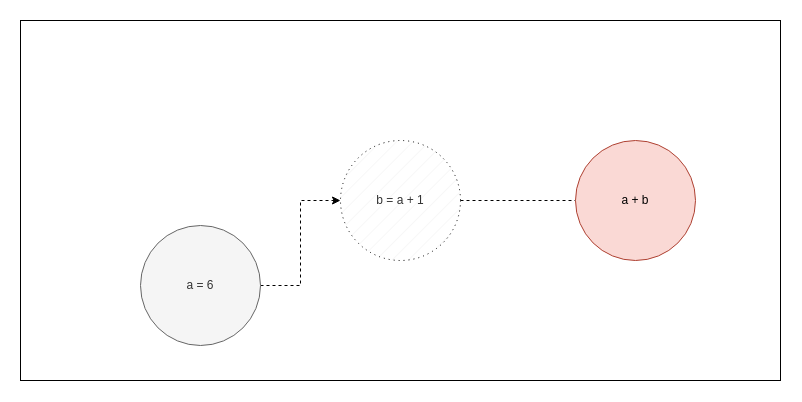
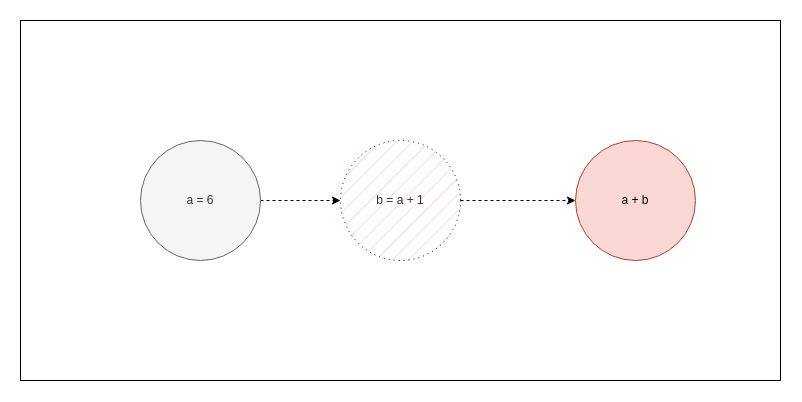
(401, 201) -> (401, 201)
(570, 201) -> (567, 201)
(201, 286) -> (201, 201)
